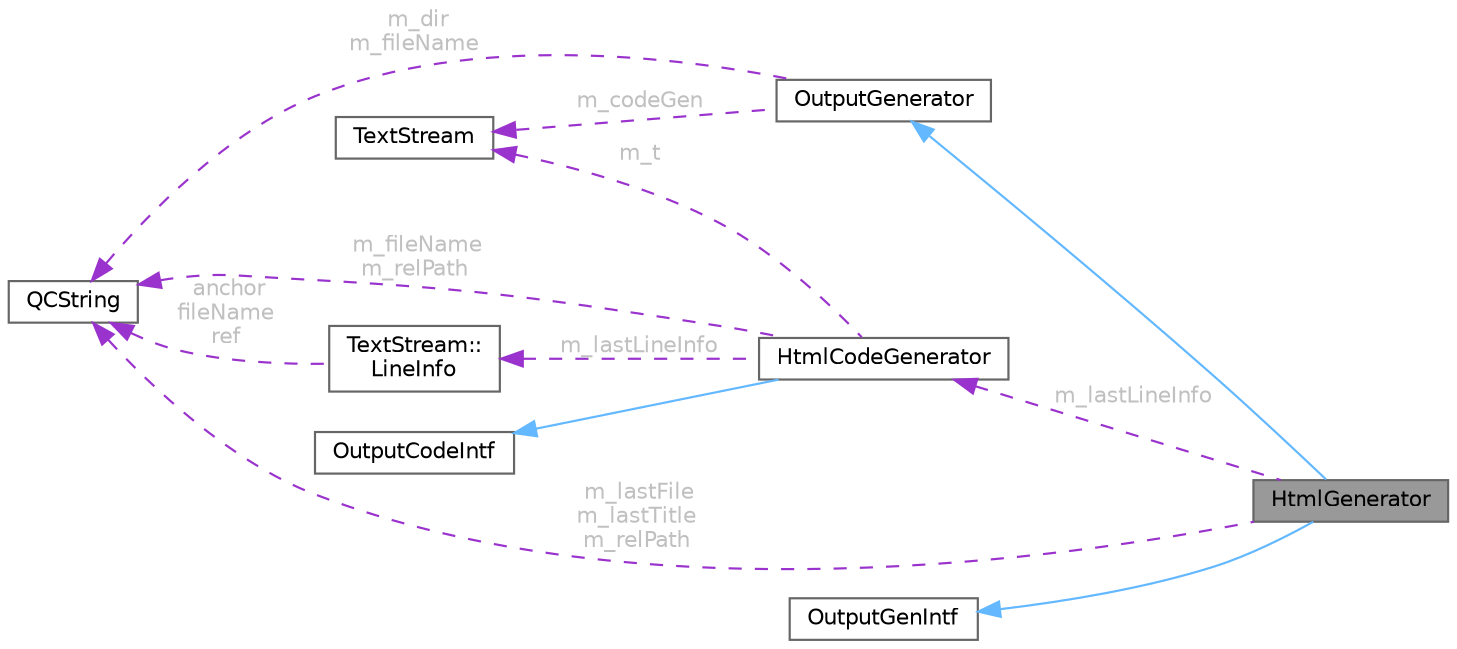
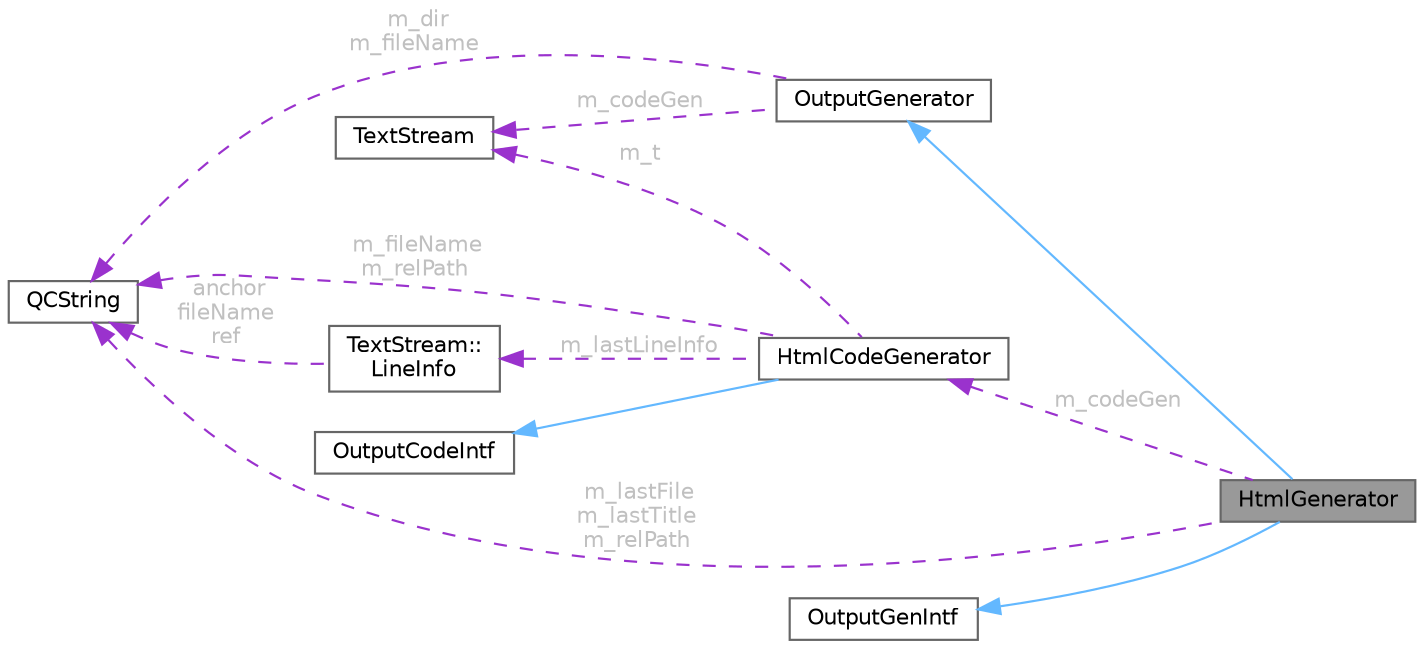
(1131, 397) -> (1115, 401)
